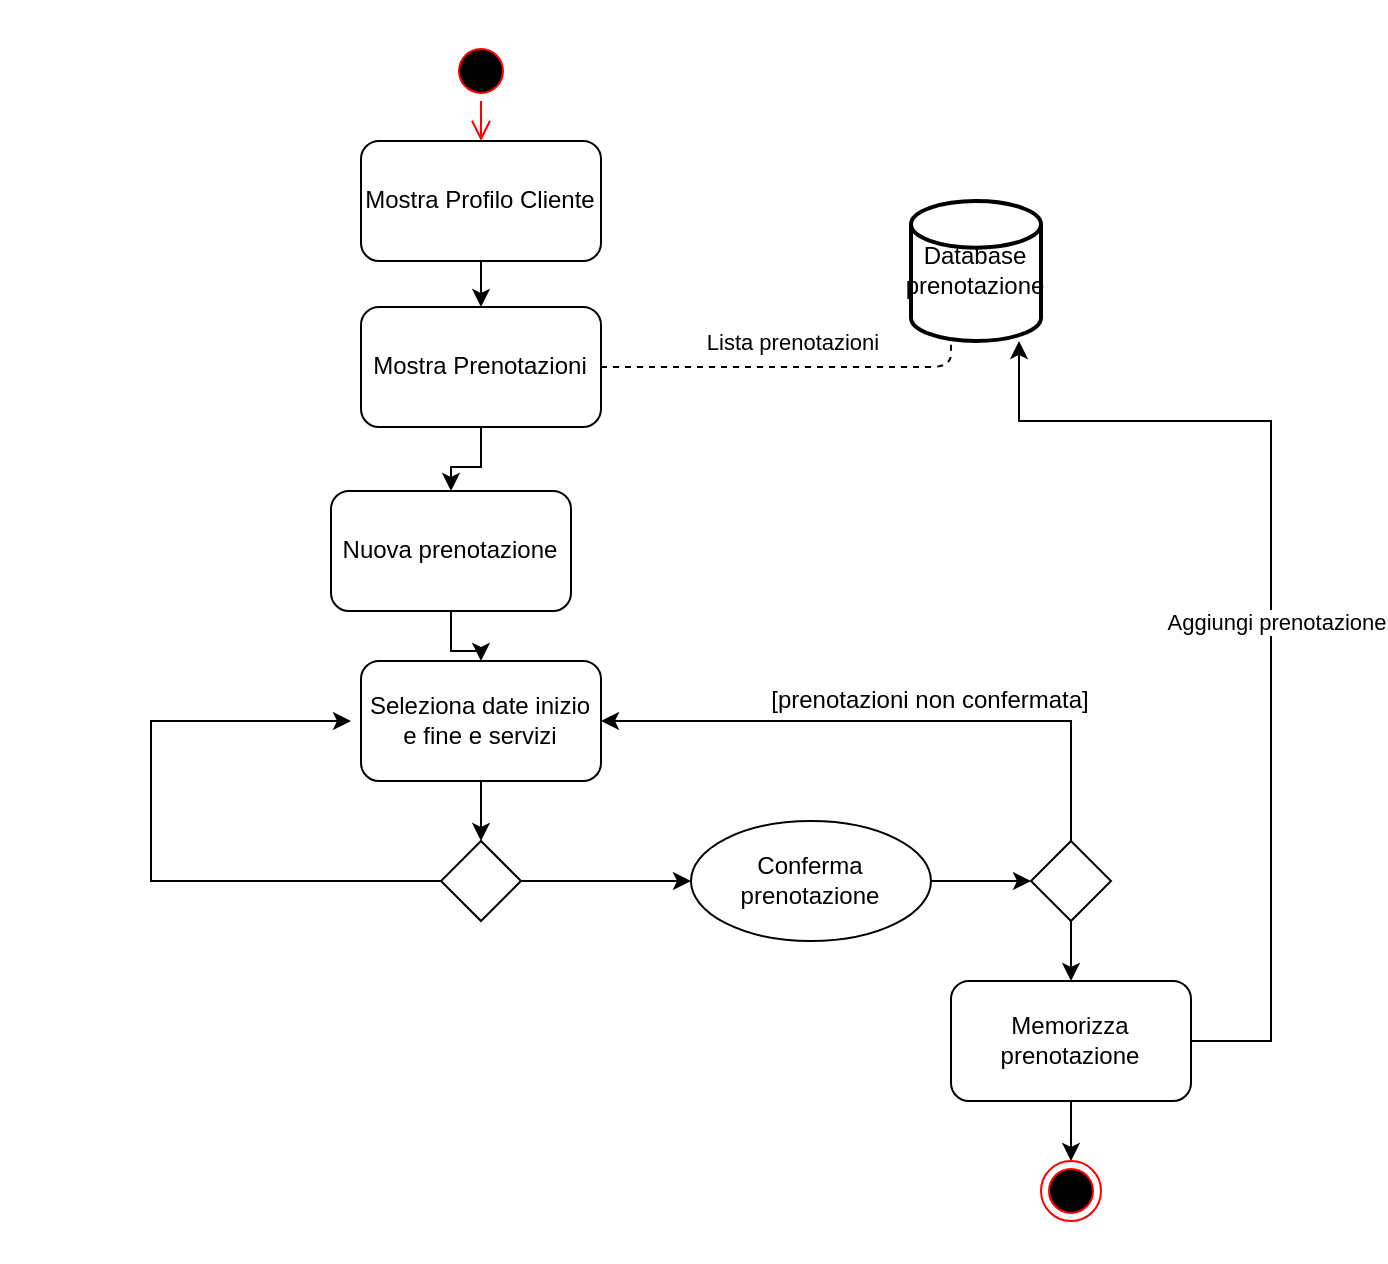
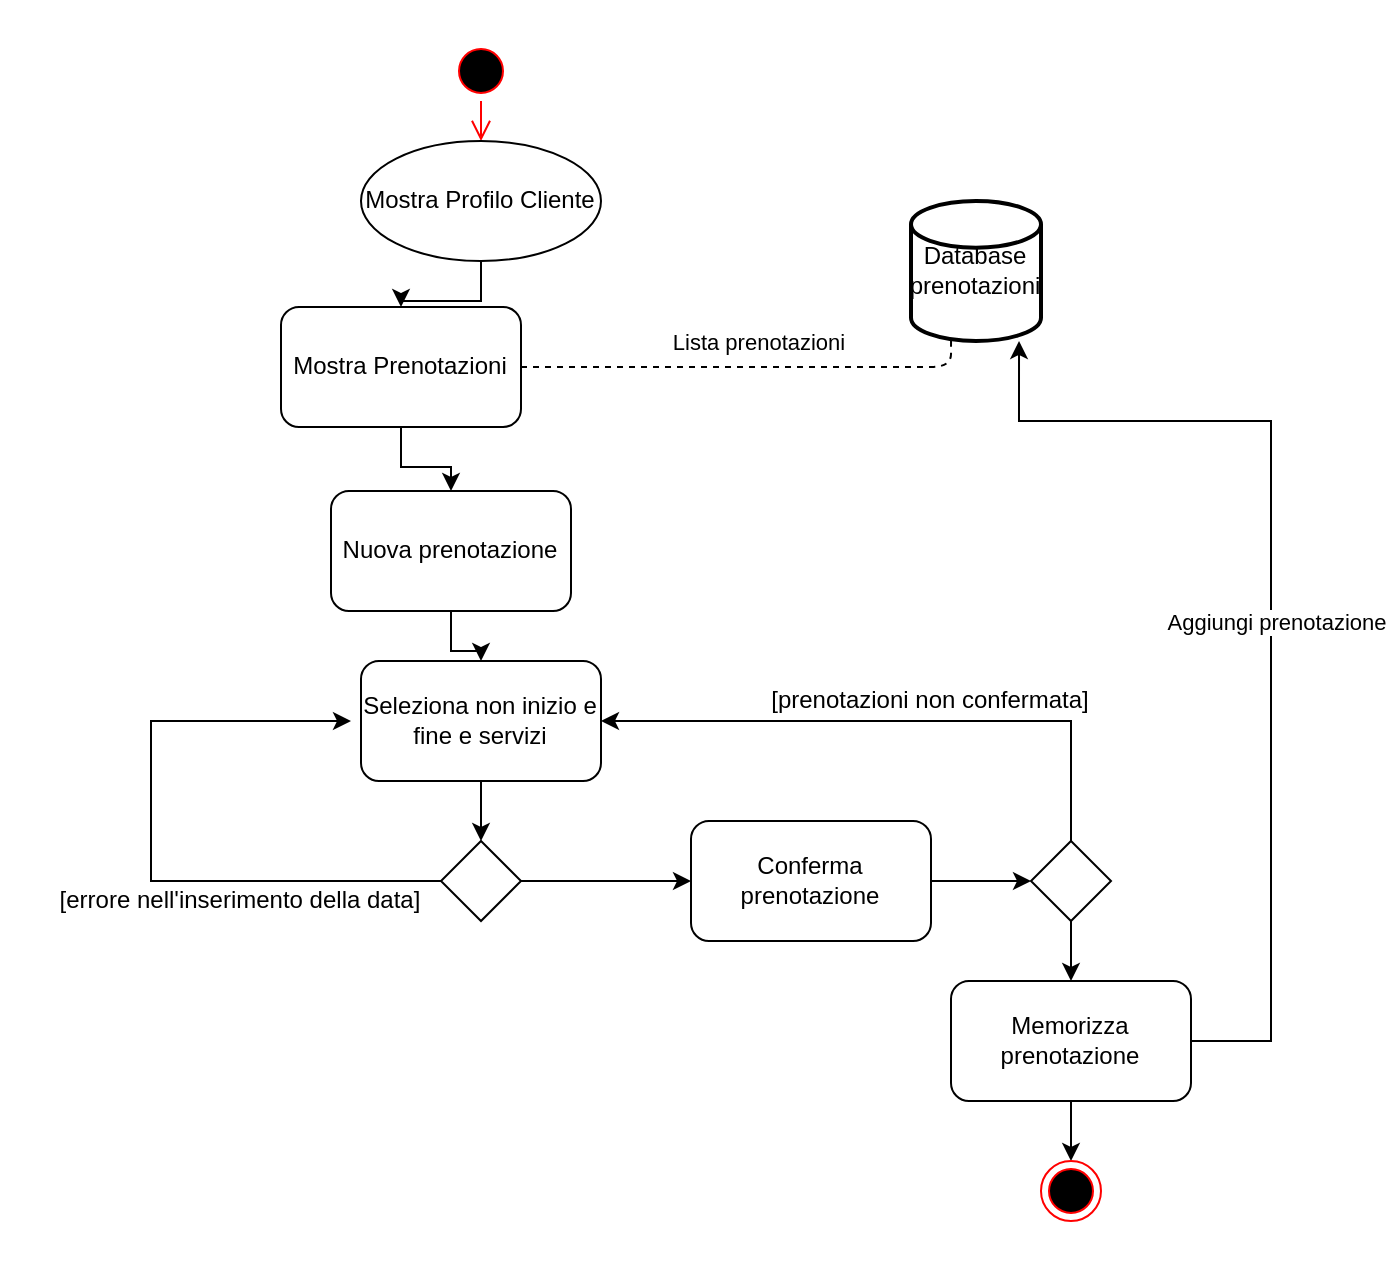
(481, 201) -> (481, 201)
(976, 271) -> (976, 271)
(481, 367) -> (401, 367)
(481, 721) -> (481, 721)
(811, 881) -> (811, 881)
none -> (241, 901)
